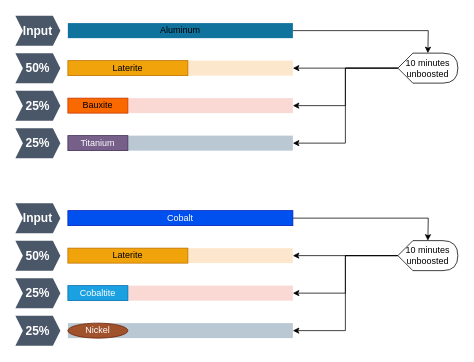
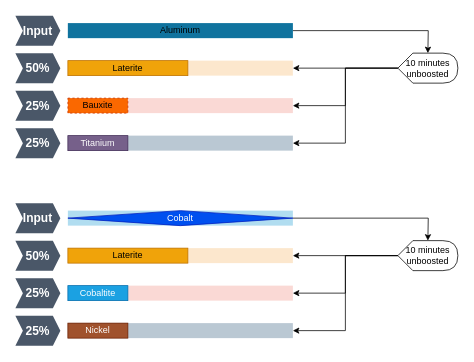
(98, 105) -> (98, 105)
(180, 218) -> (180, 218)
(98, 330) -> (98, 330)
